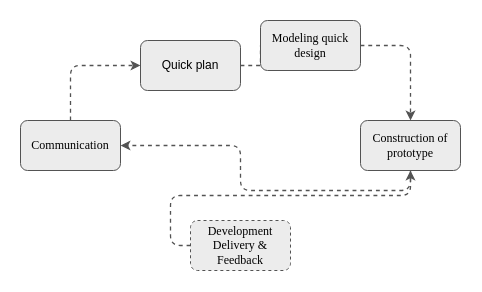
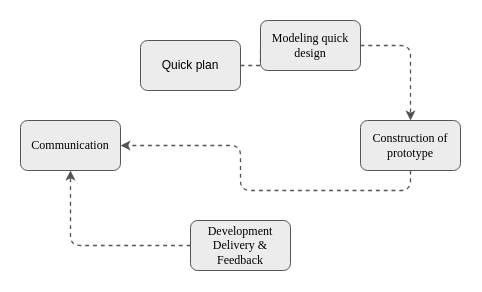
(79, 66) -> none
(272, 196) -> (95, 246)
(241, 246) -> (241, 246)
